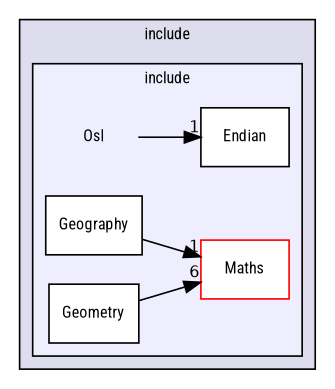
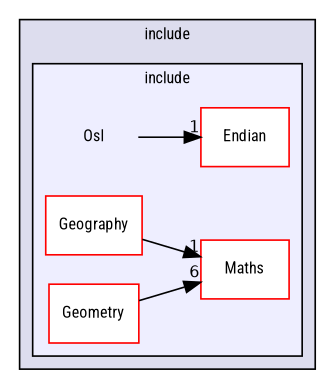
(245, 137) -> (245, 137)
(94, 225) -> (94, 225)
(94, 314) -> (94, 314)
